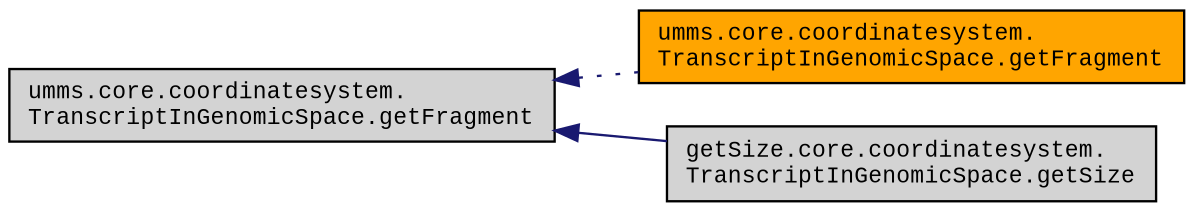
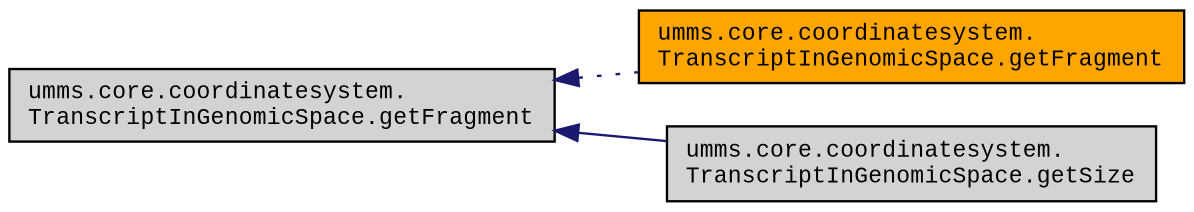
(912, 164) -> (912, 164)
